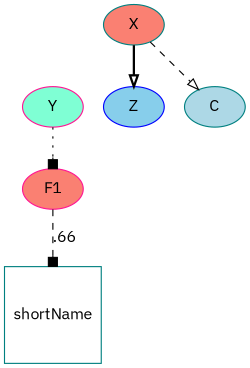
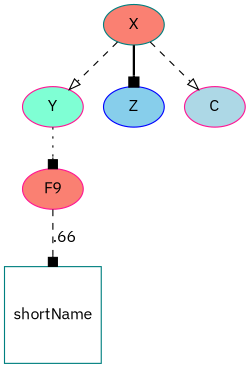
(134, 60) -> (134, 60)
none -> (97, 62)
(215, 107) -> (215, 107)
(53, 189) -> (53, 189)
